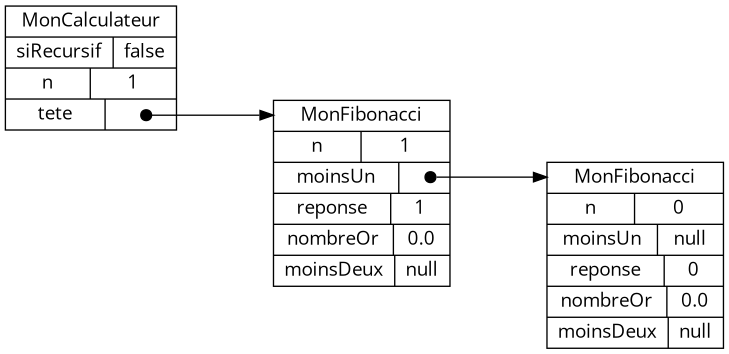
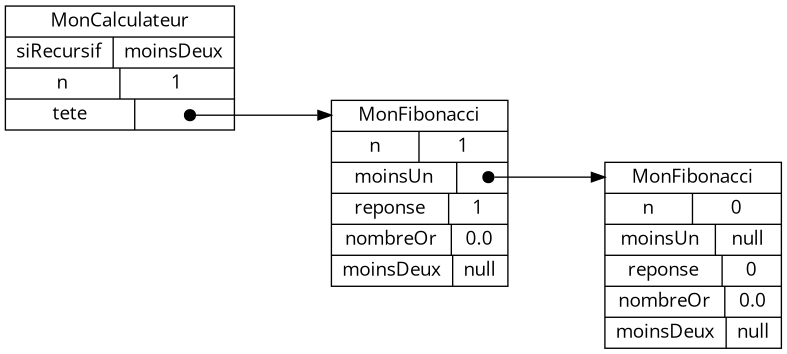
(145, 52) -> (174, 52)
